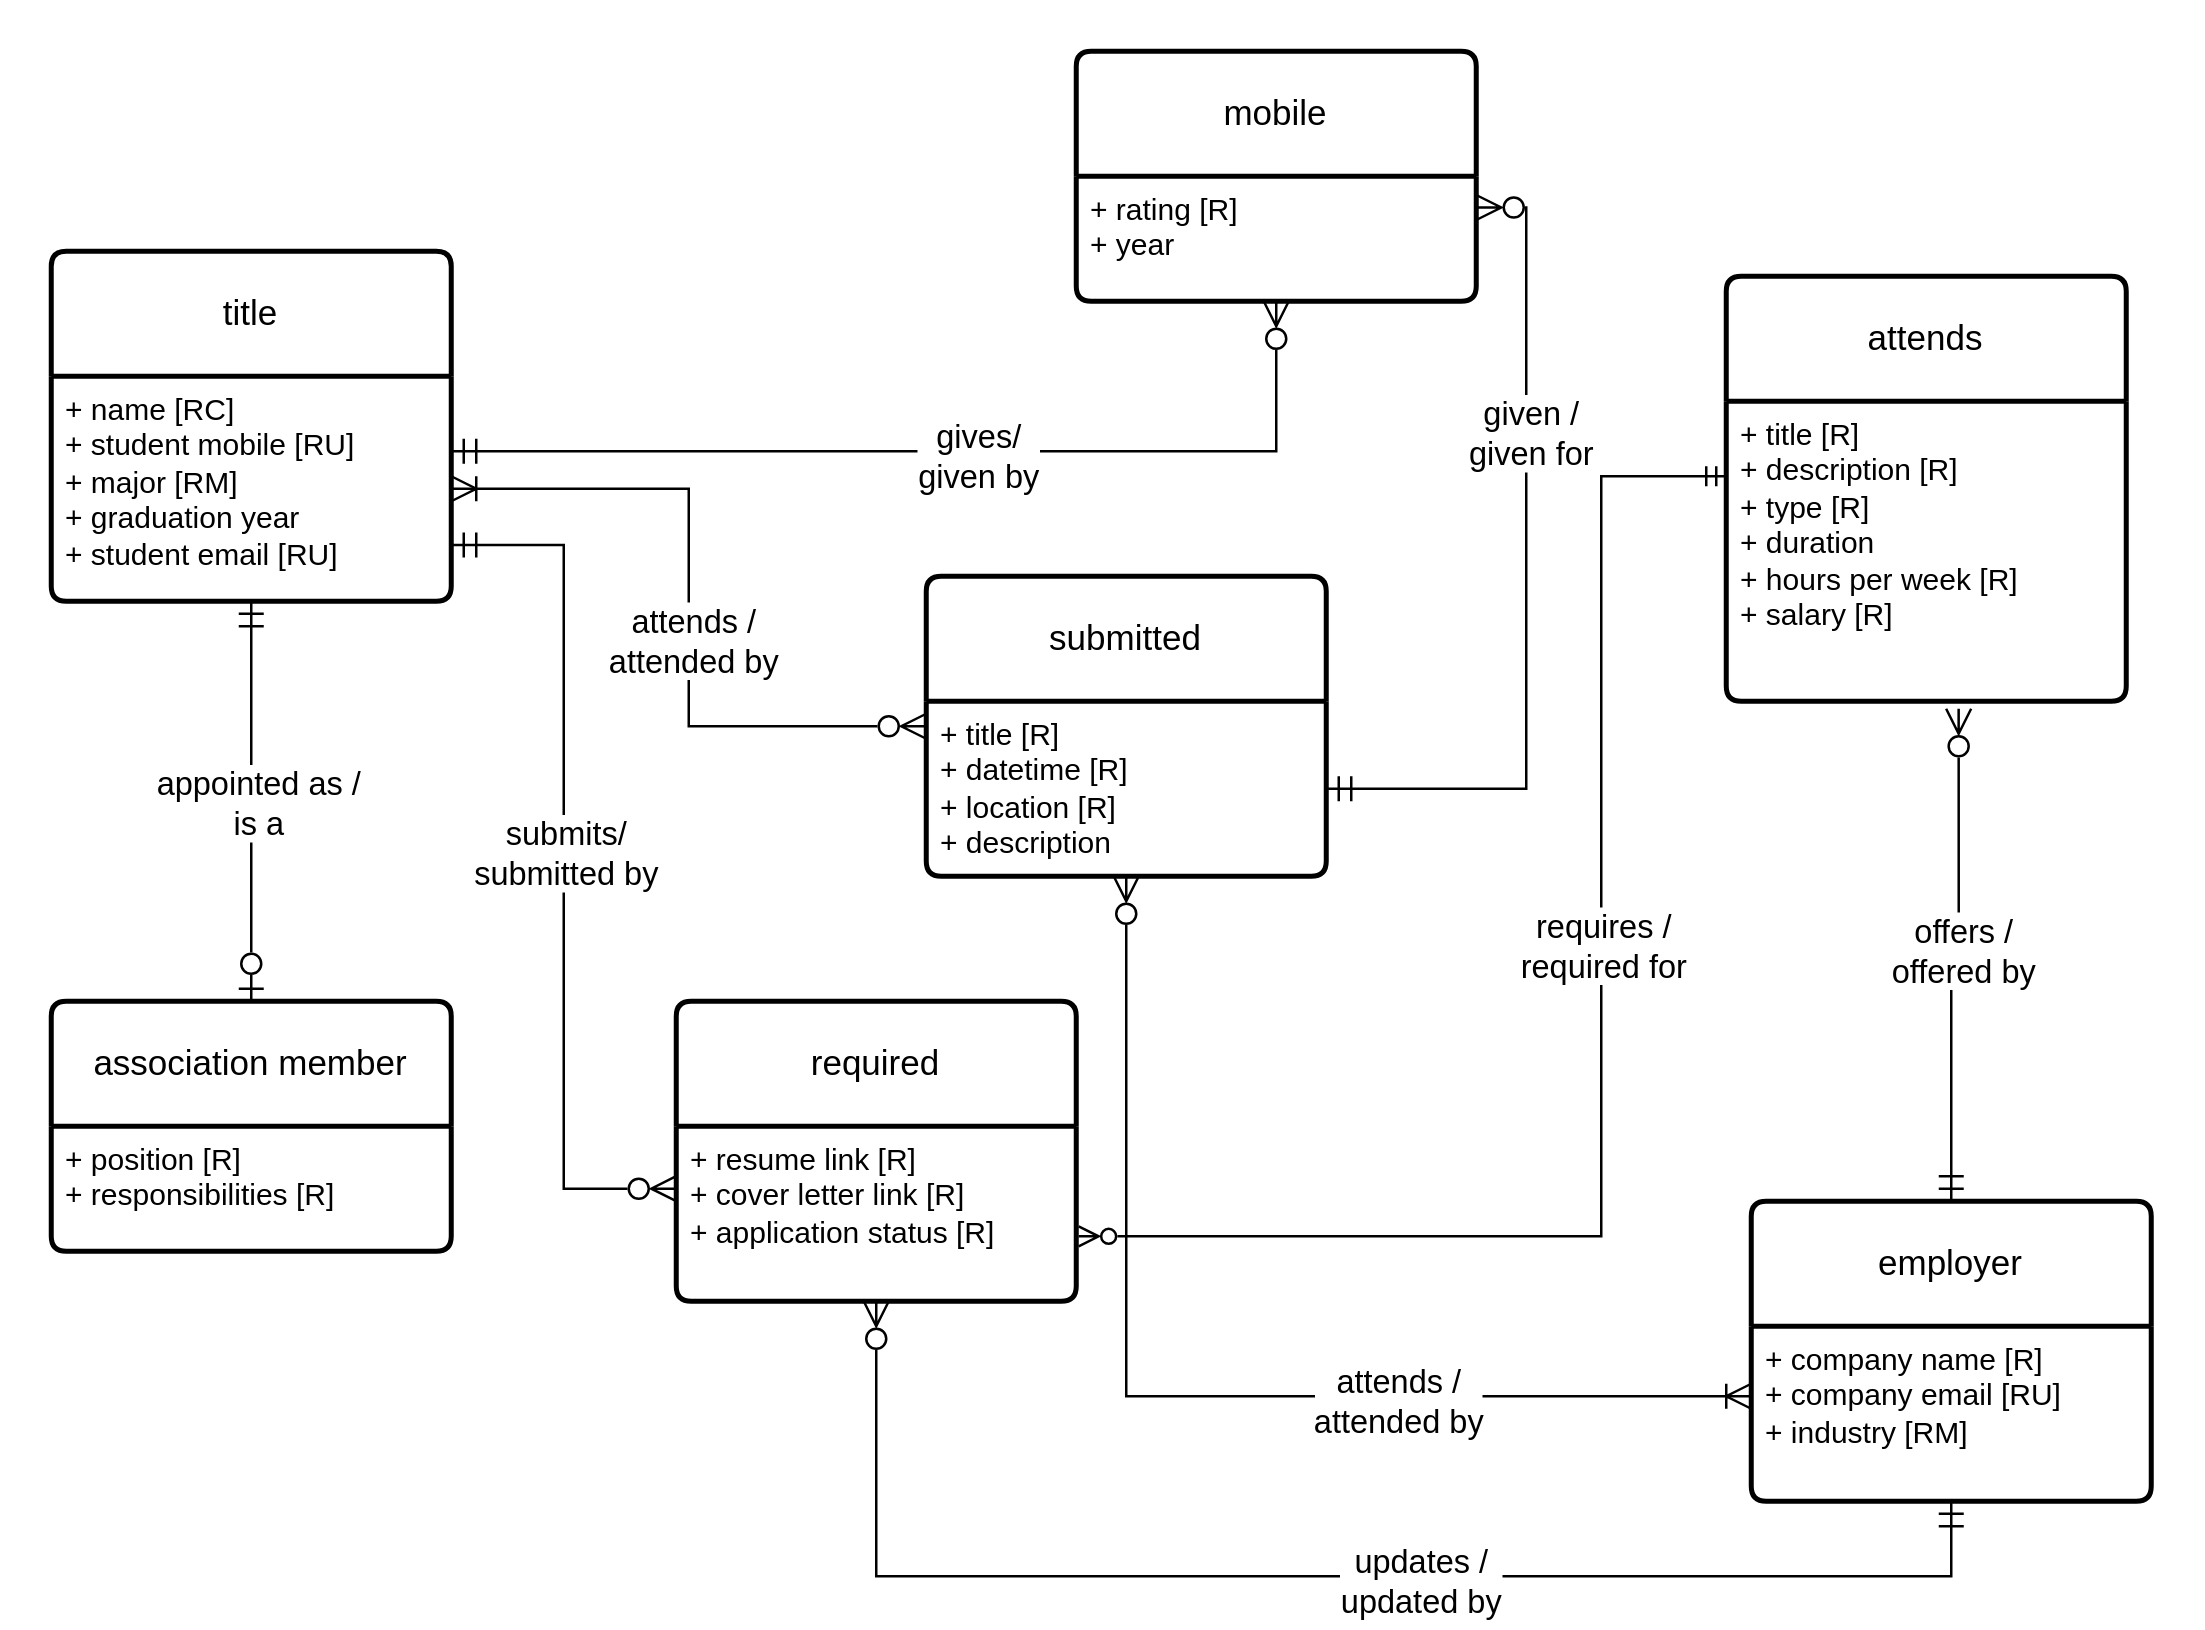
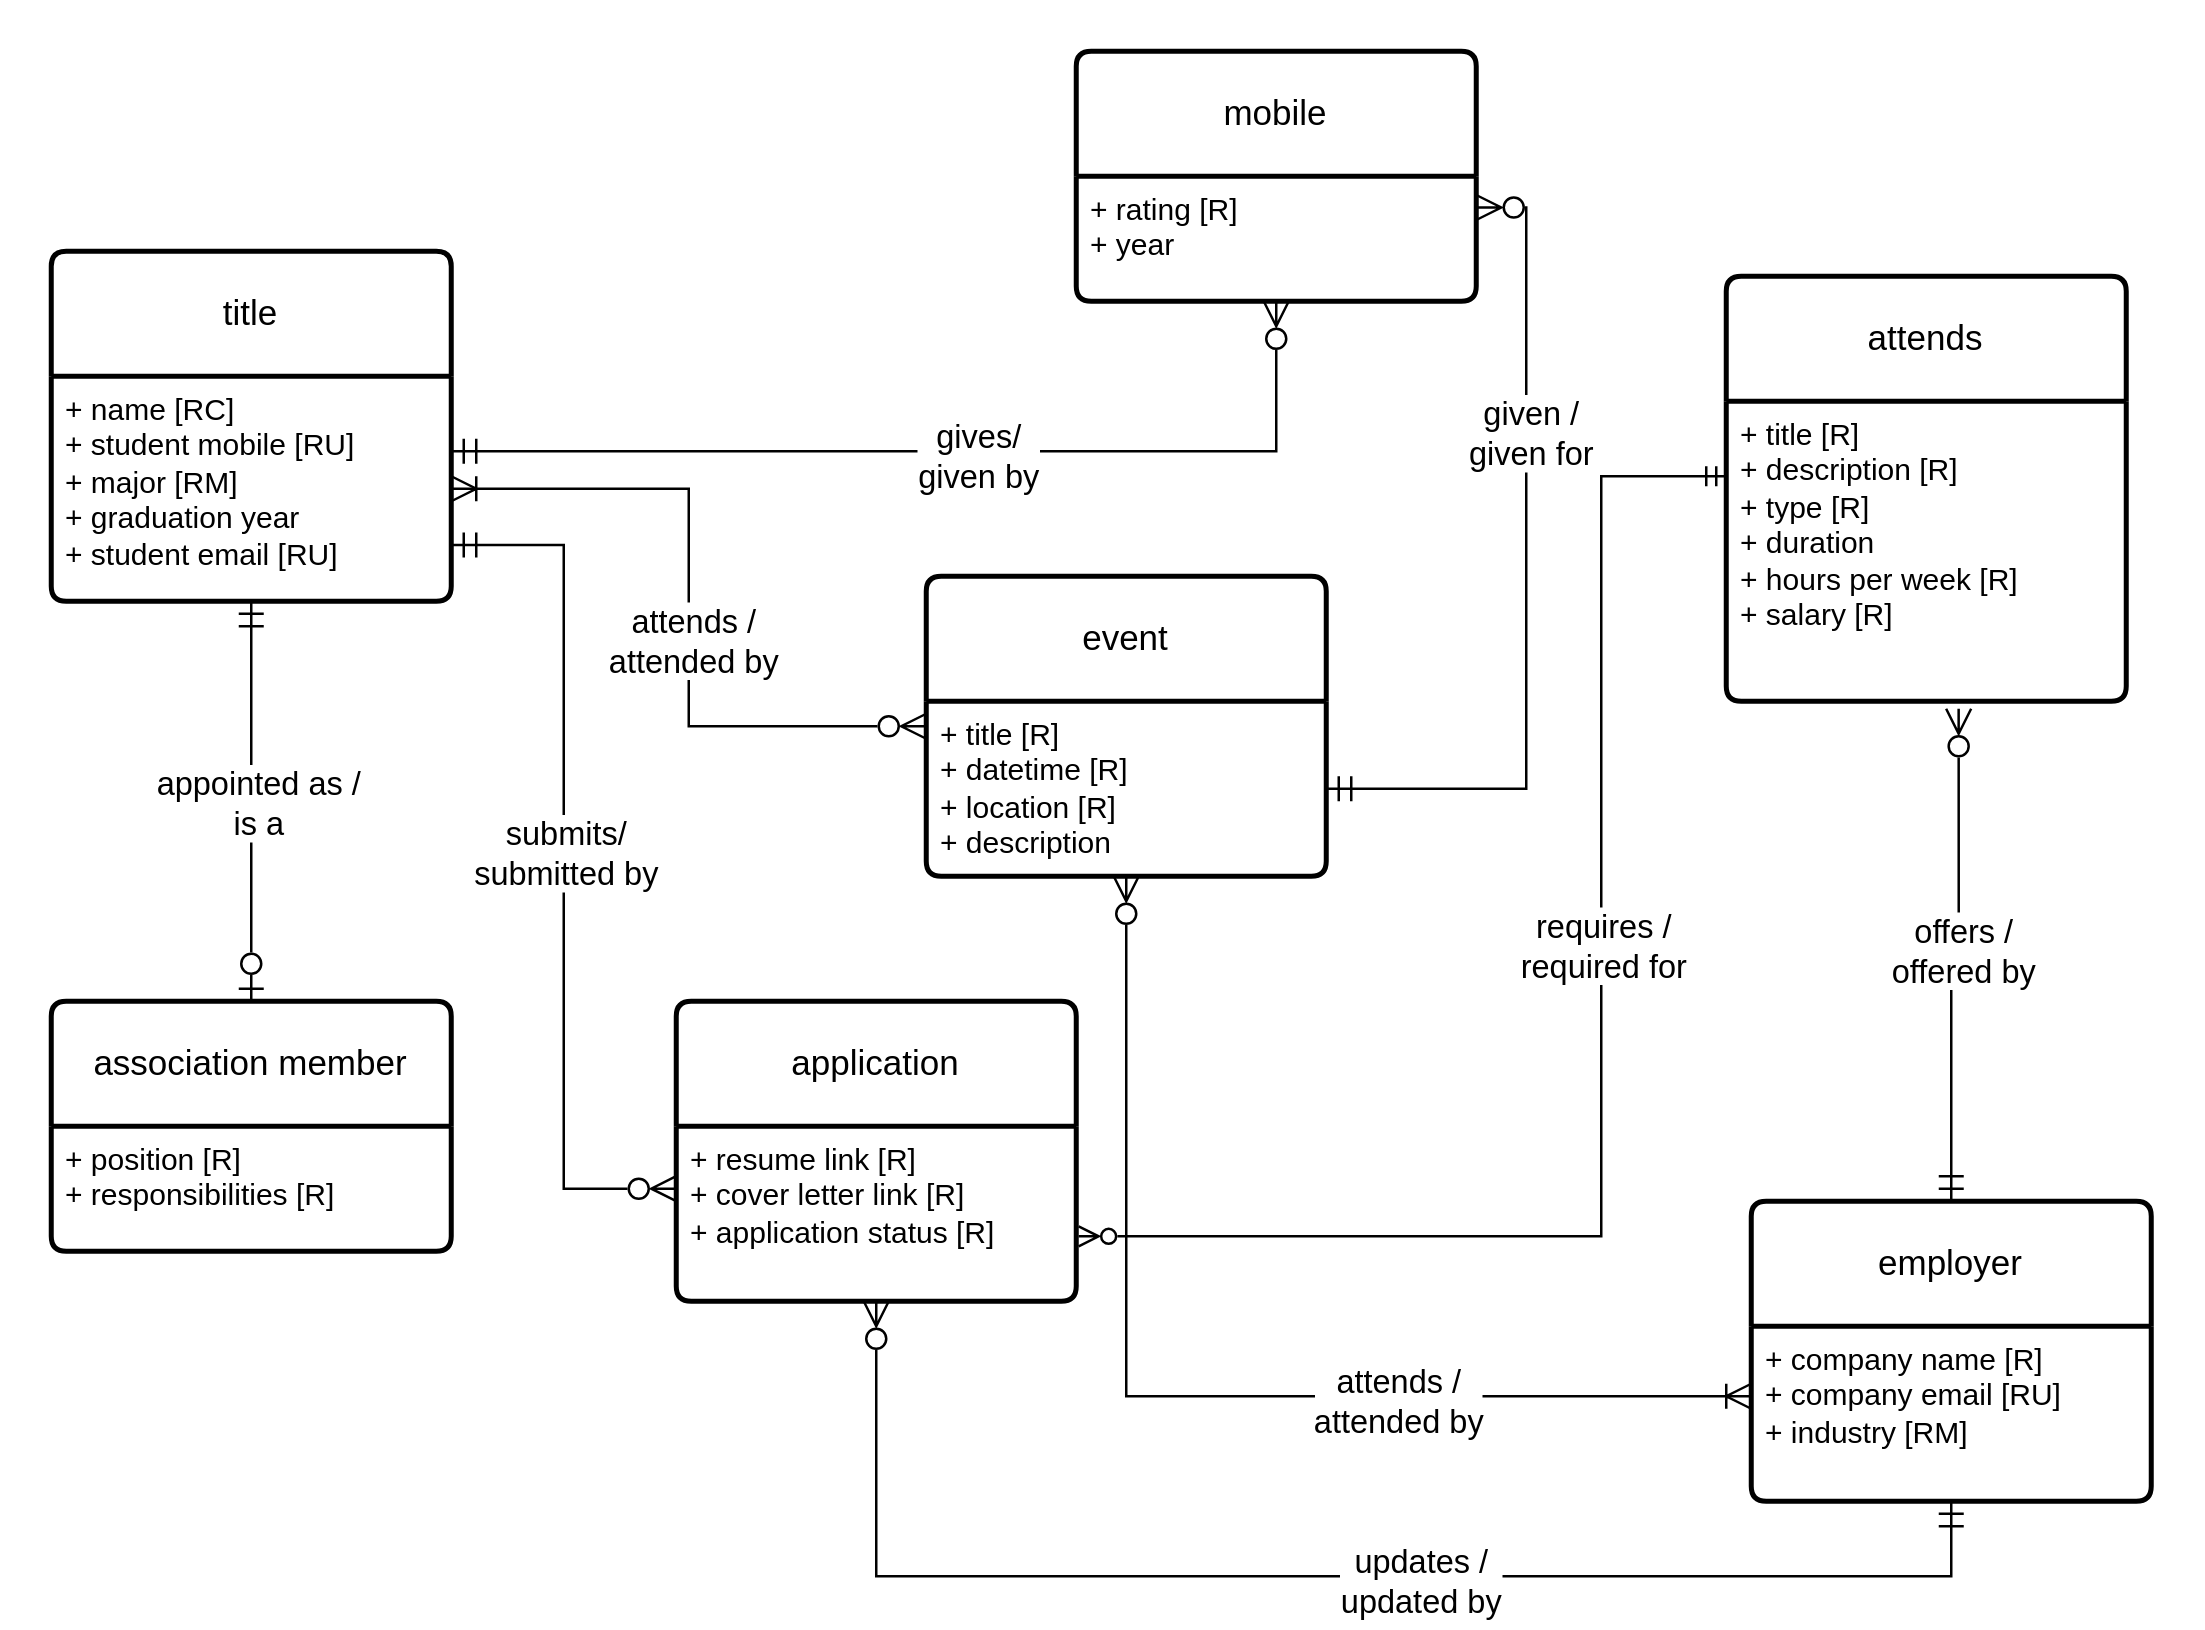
(1126, 639) -> (1126, 639)
(876, 1064) -> (876, 1064)
